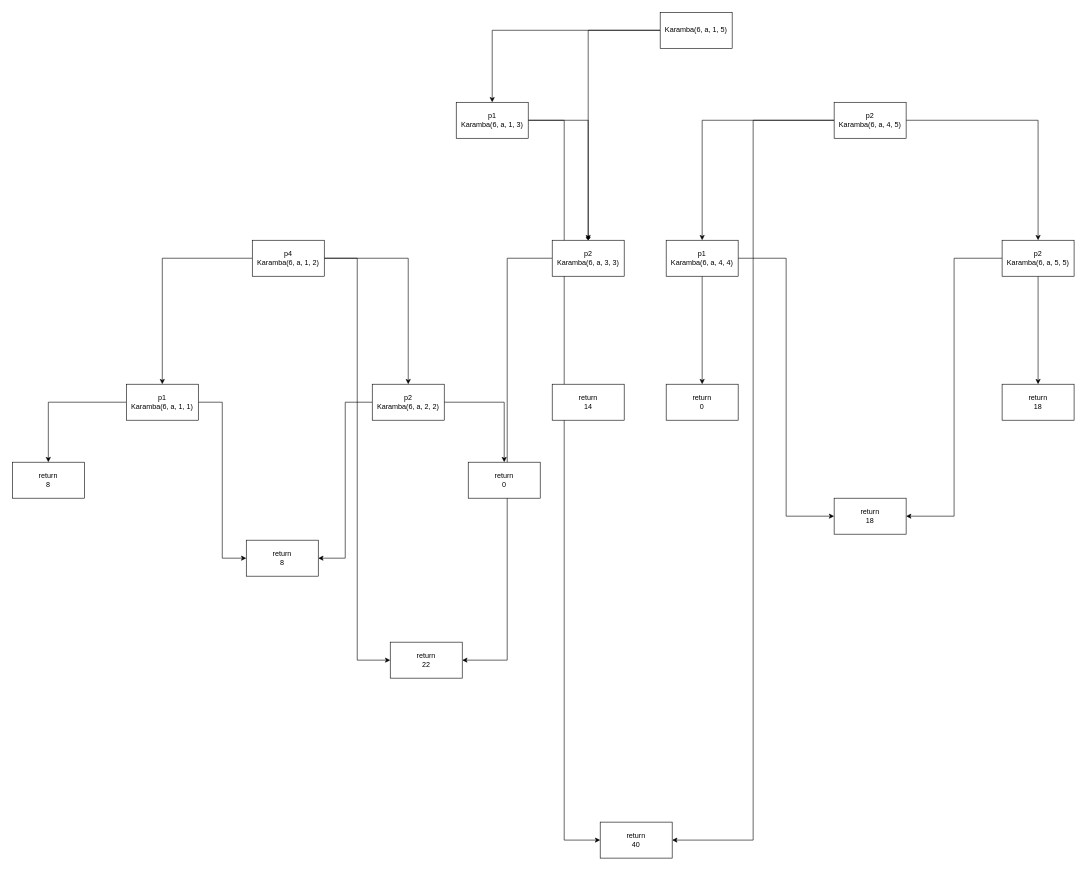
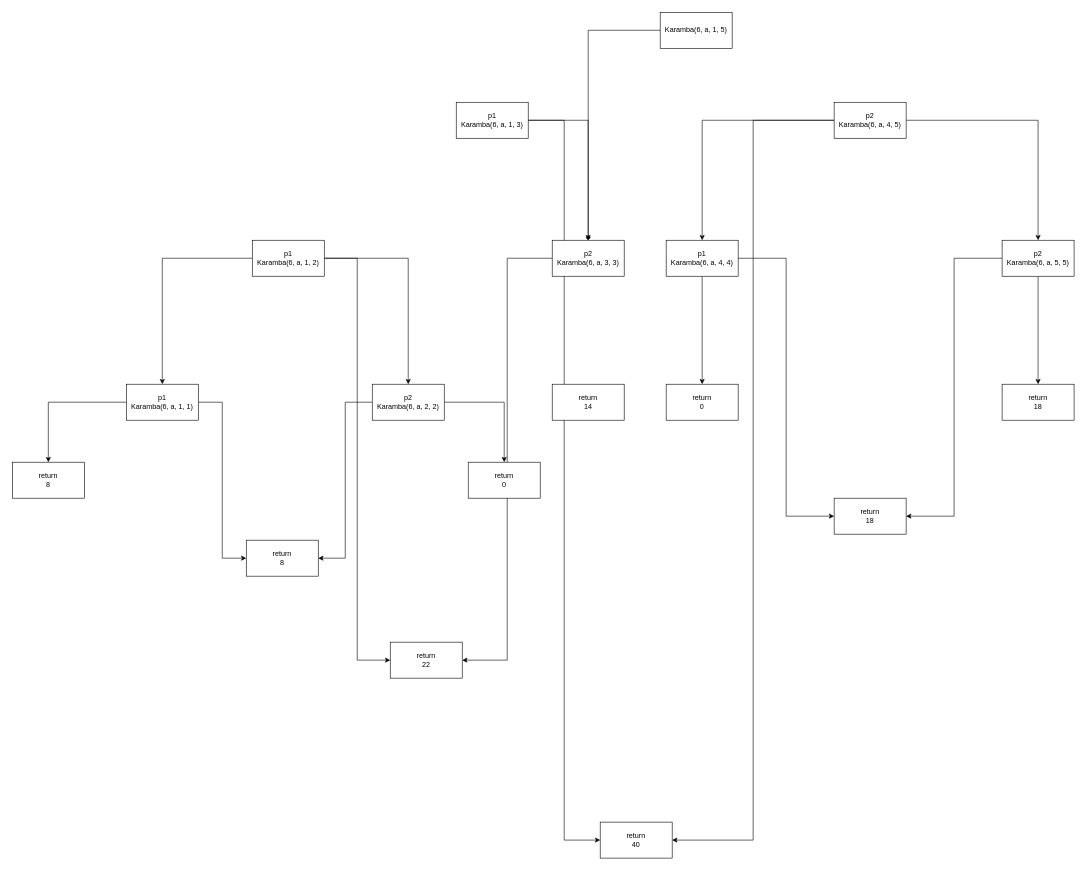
(492, 30) -> none
(288, 258) -> (288, 258)
